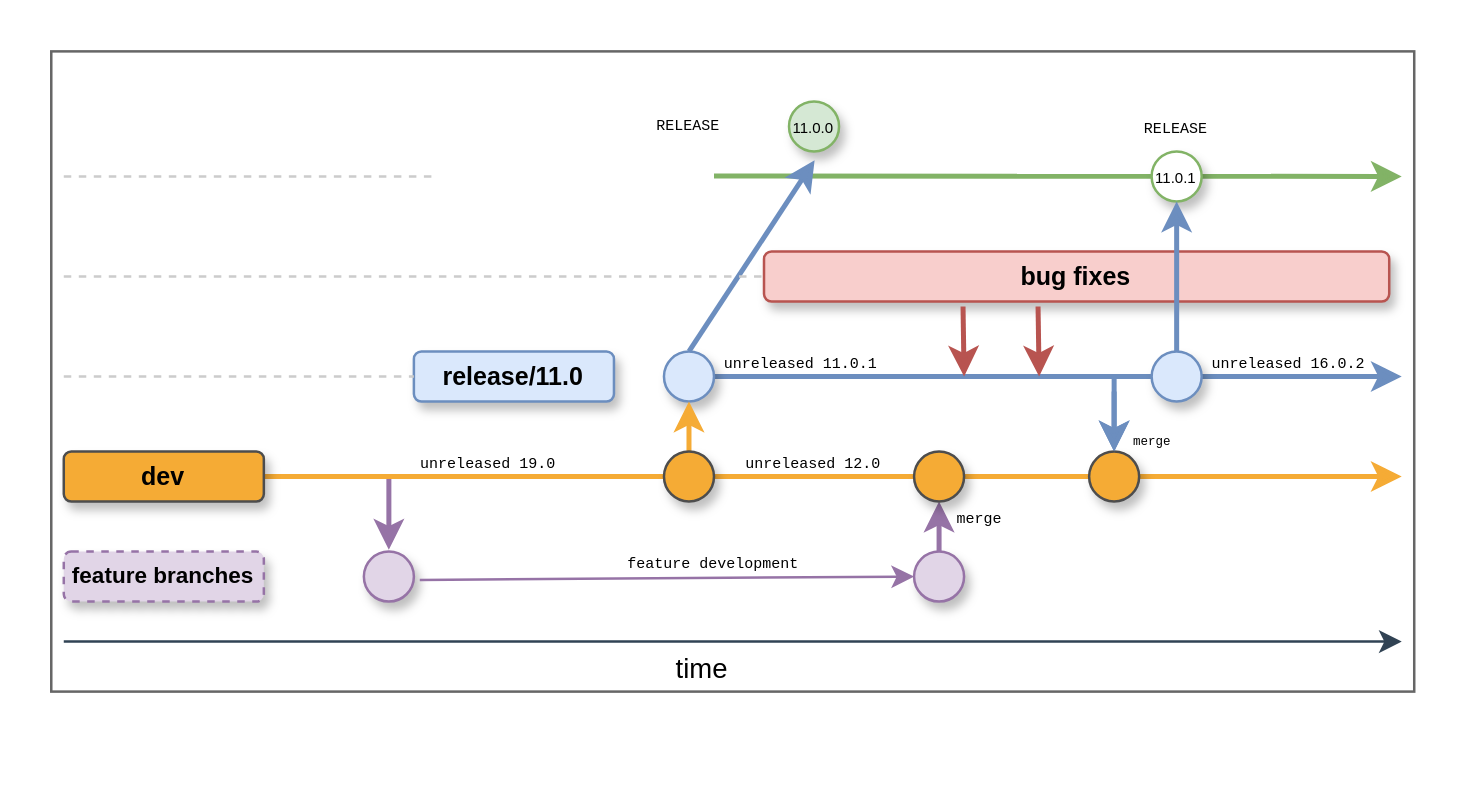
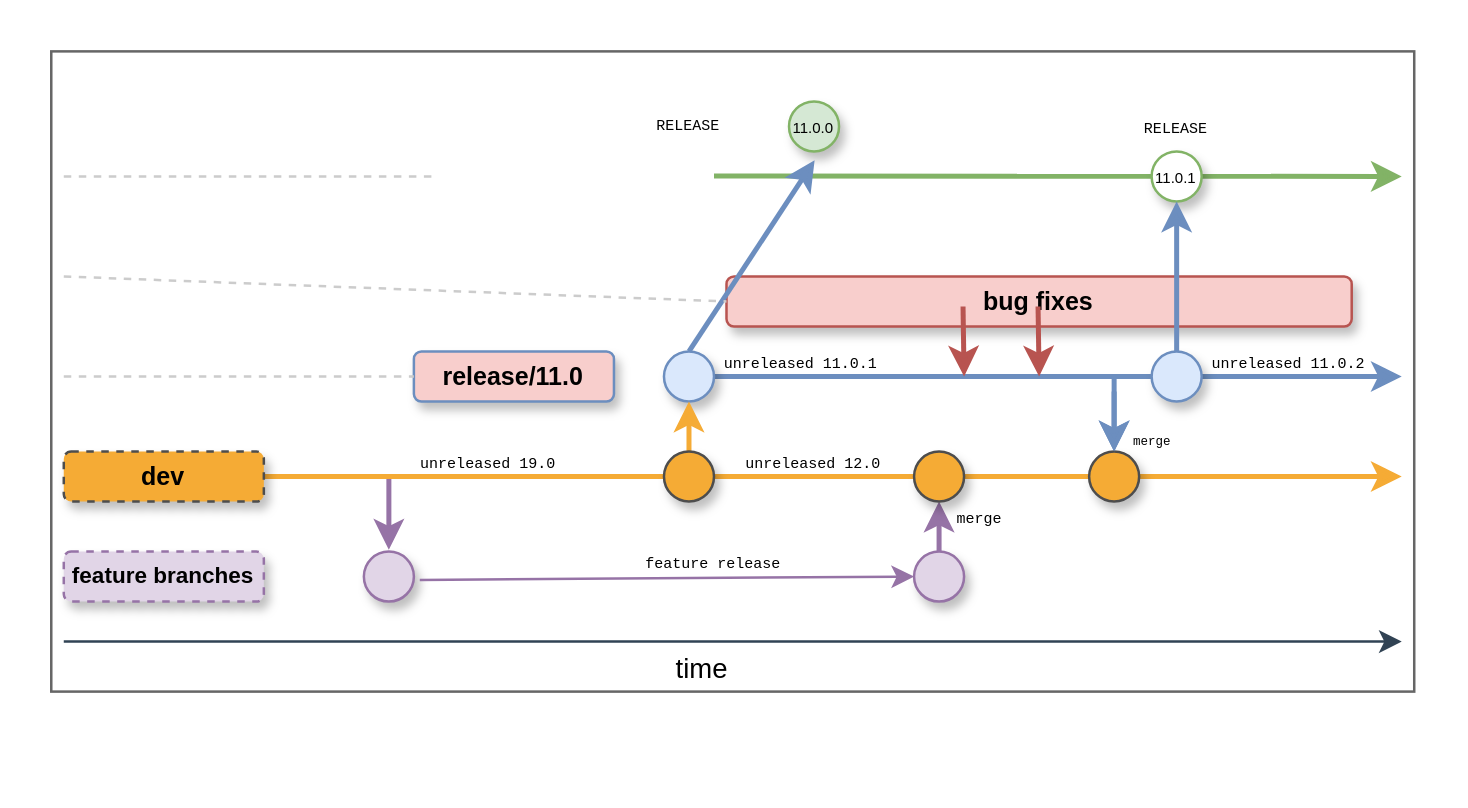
(1076, 276) -> (1039, 301)
(1289, 364) -> (1289, 364)
(514, 376) -> (514, 376)
(164, 476) -> (164, 476)
(714, 564) -> (714, 564)
